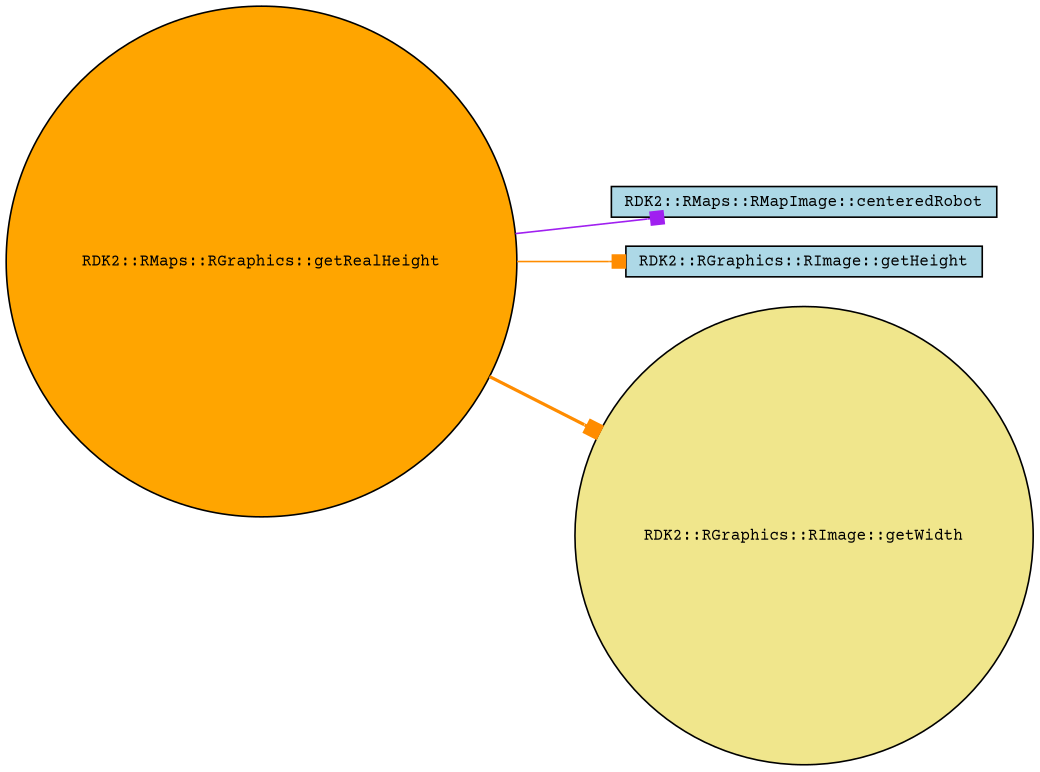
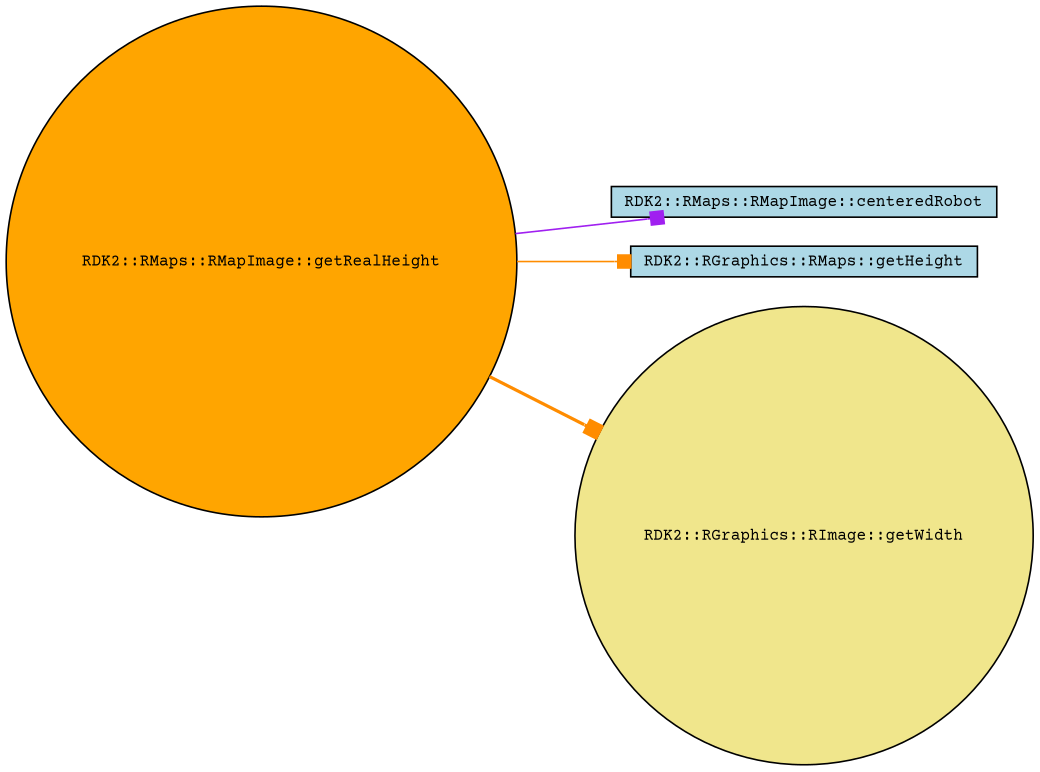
(262, 262) -> (262, 262)
(804, 262) -> (804, 262)
